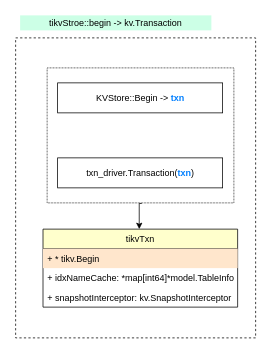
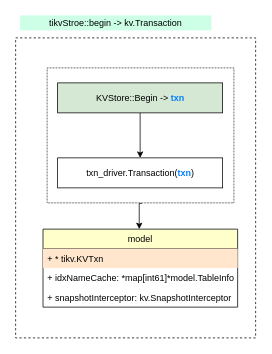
(140, 98) -> (140, 98)
none -> (140, 151)
(140, 239) -> (140, 239)
(76, 259) -> (77, 259)
(146, 278) -> (146, 278)
